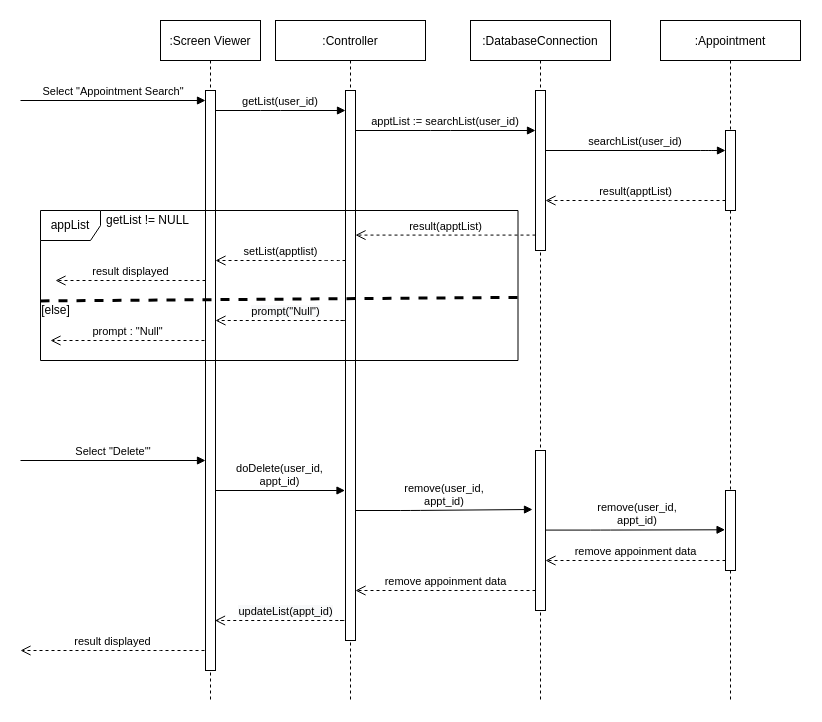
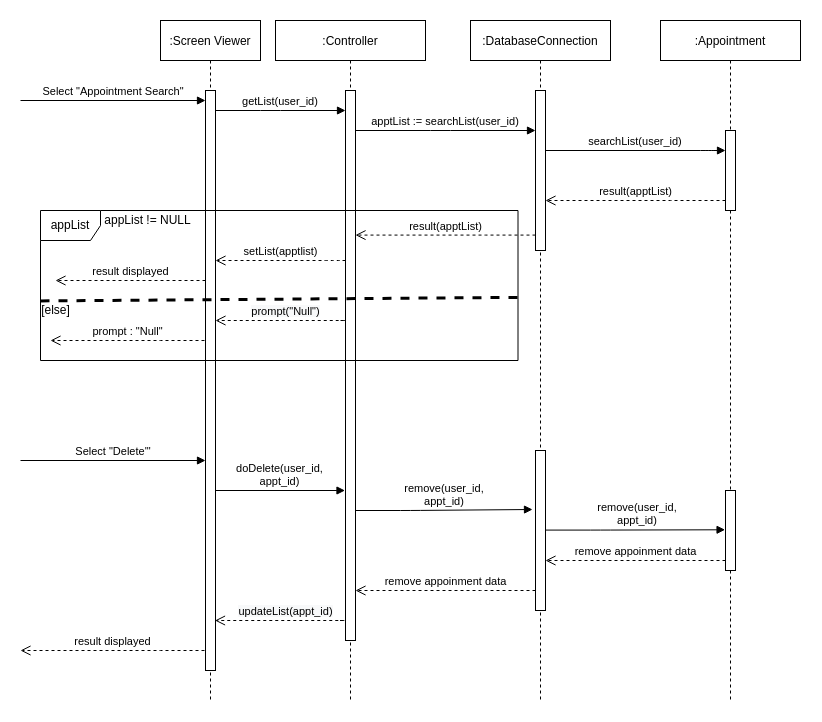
(148, 221) -> (148, 221)
